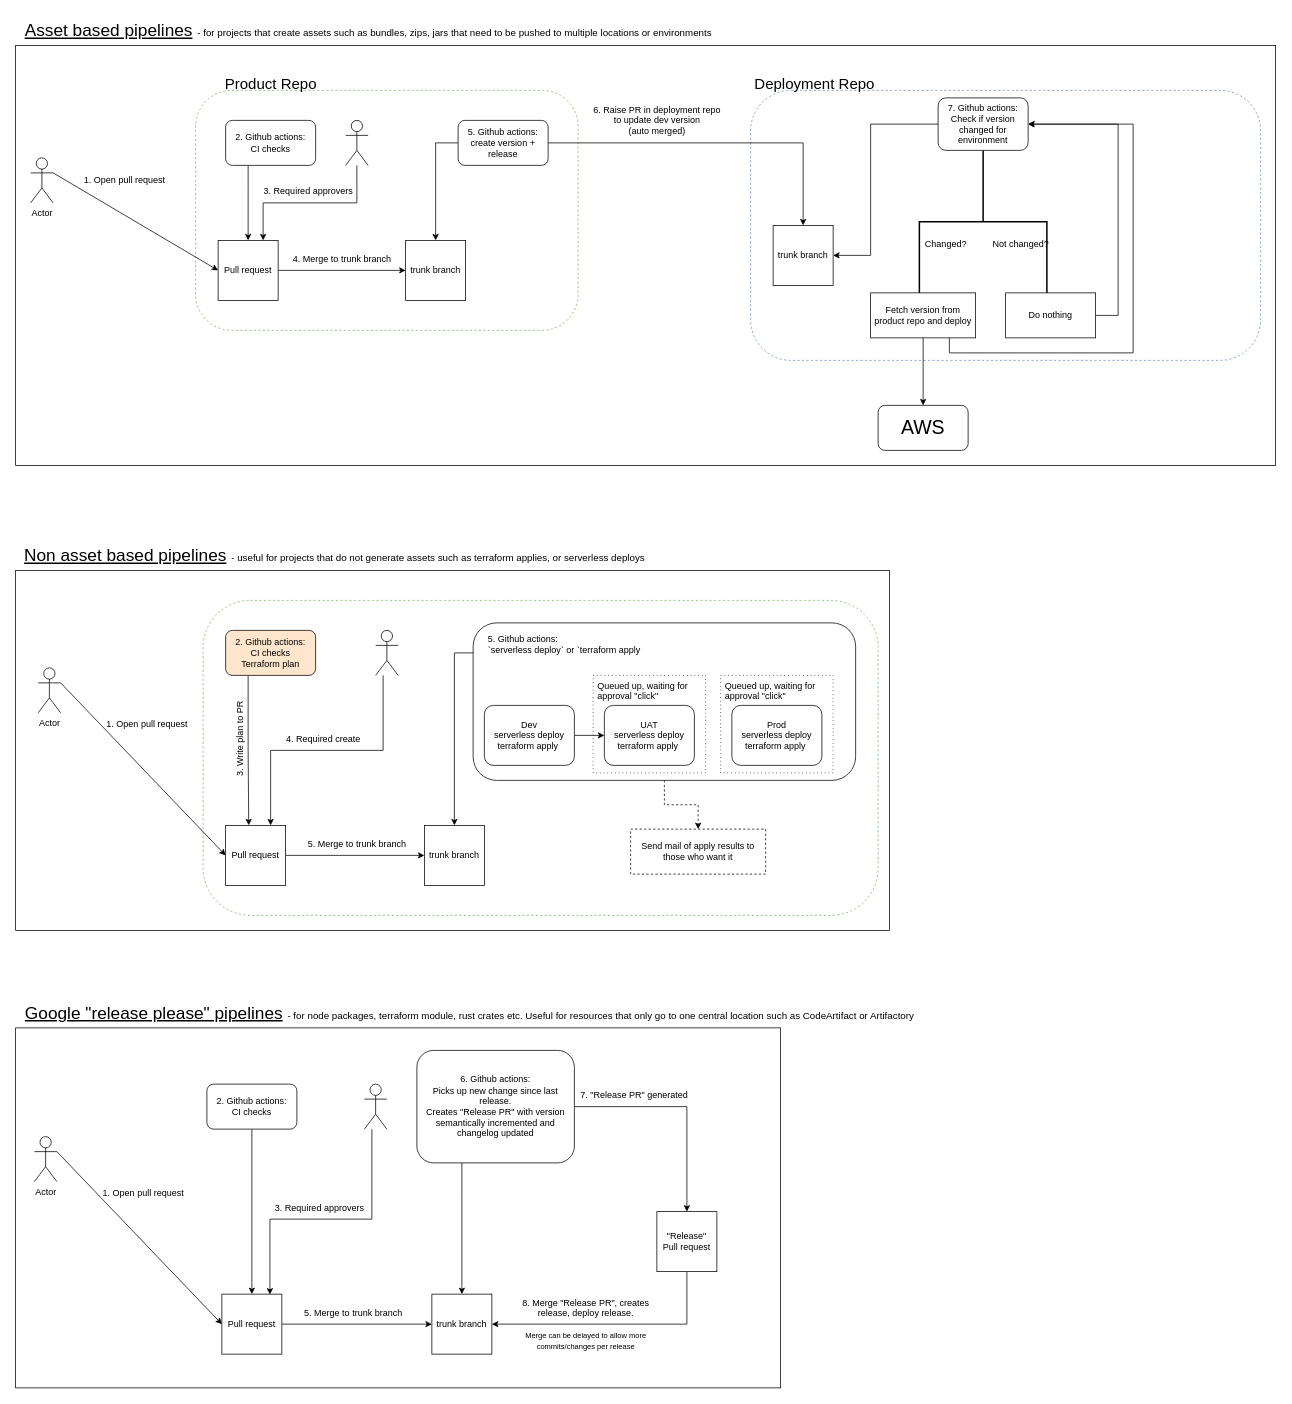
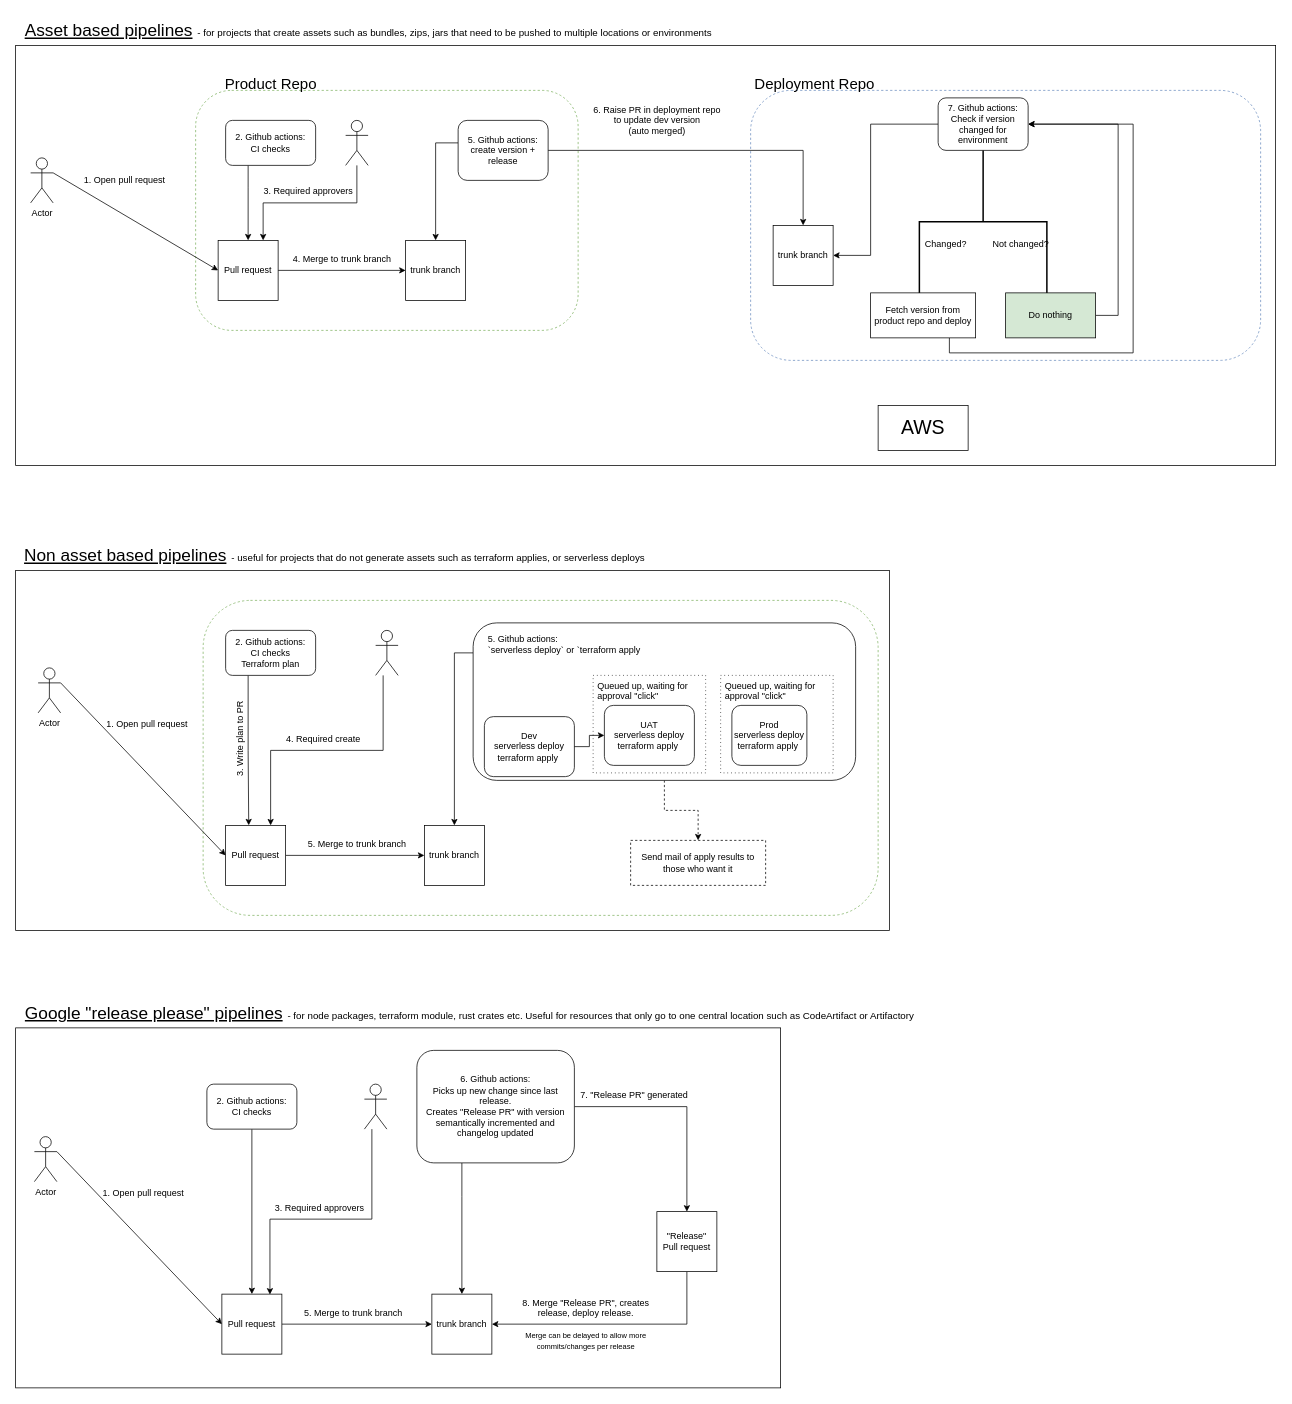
(503, 143) -> (503, 150)
(1050, 315) -> (1050, 315)
(923, 399) -> none
(923, 428) -> (923, 428)
(270, 653) -> (270, 653)
(529, 735) -> (529, 747)
(777, 735) -> (769, 735)
(698, 852) -> (698, 863)
